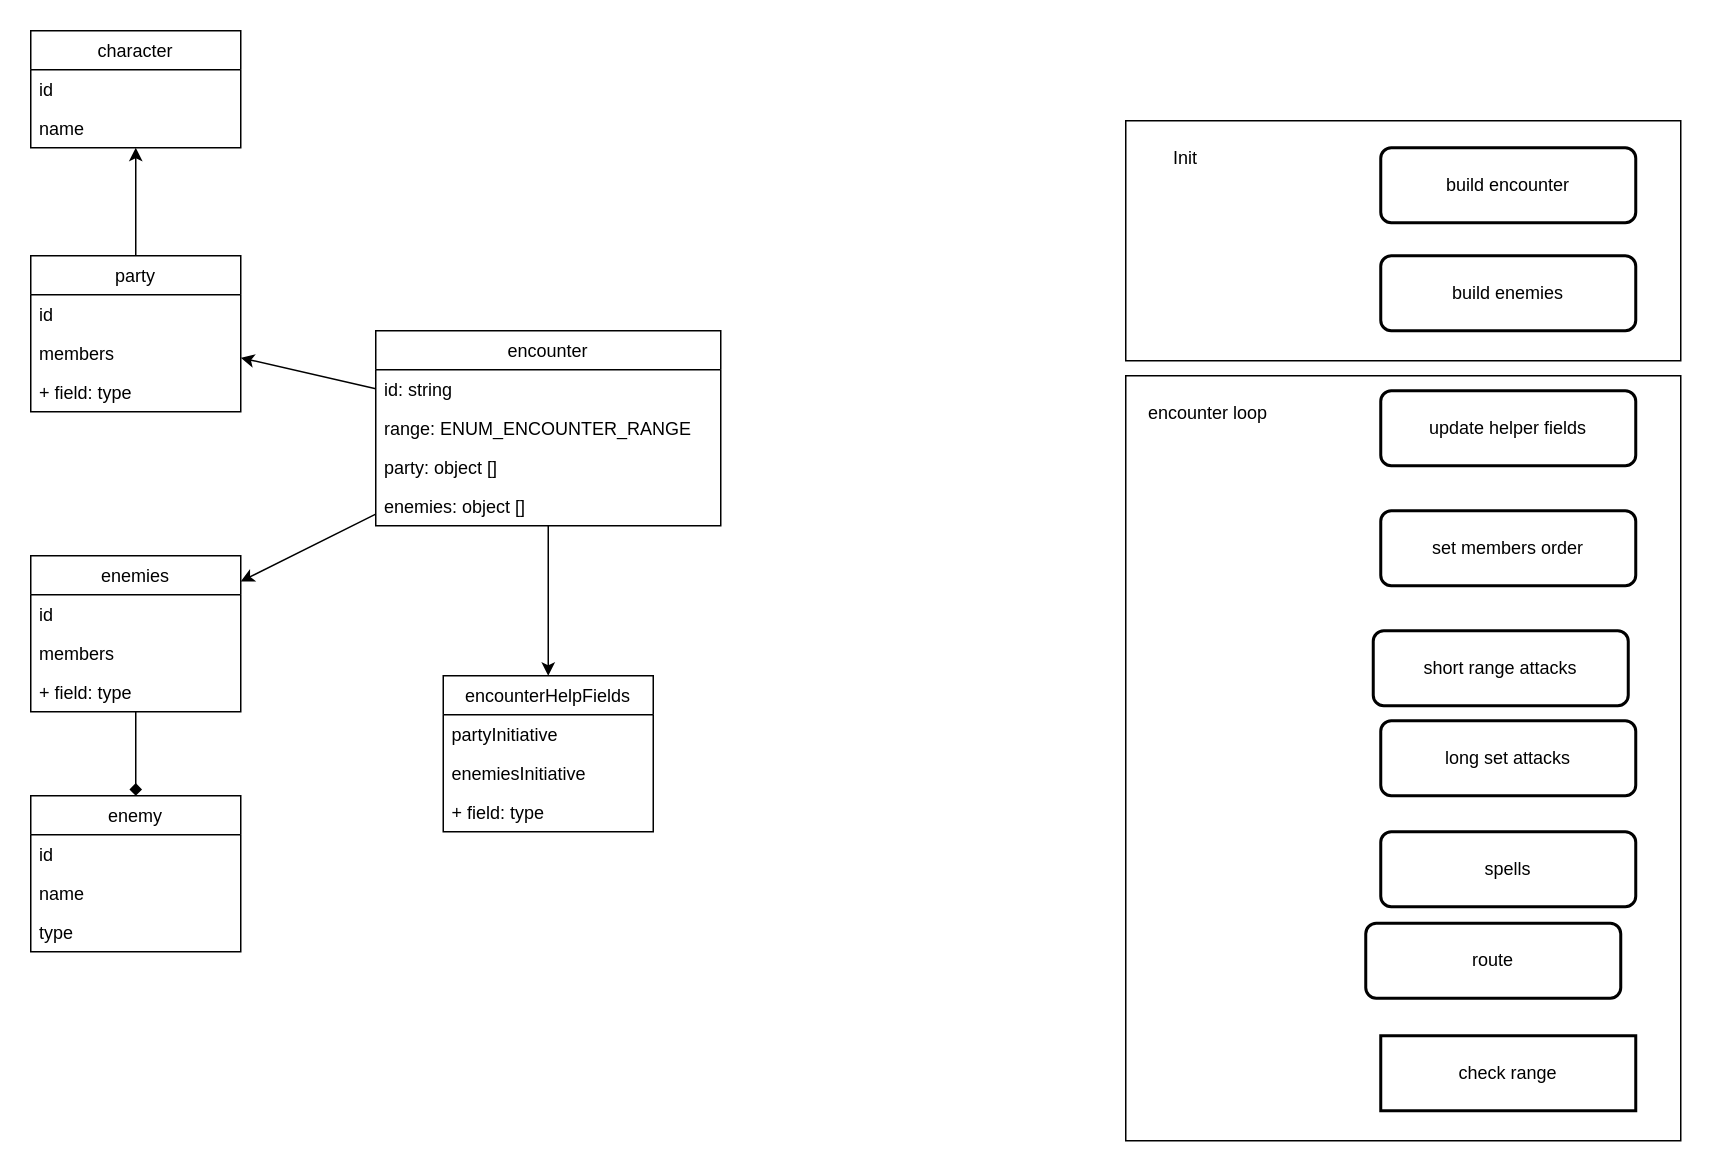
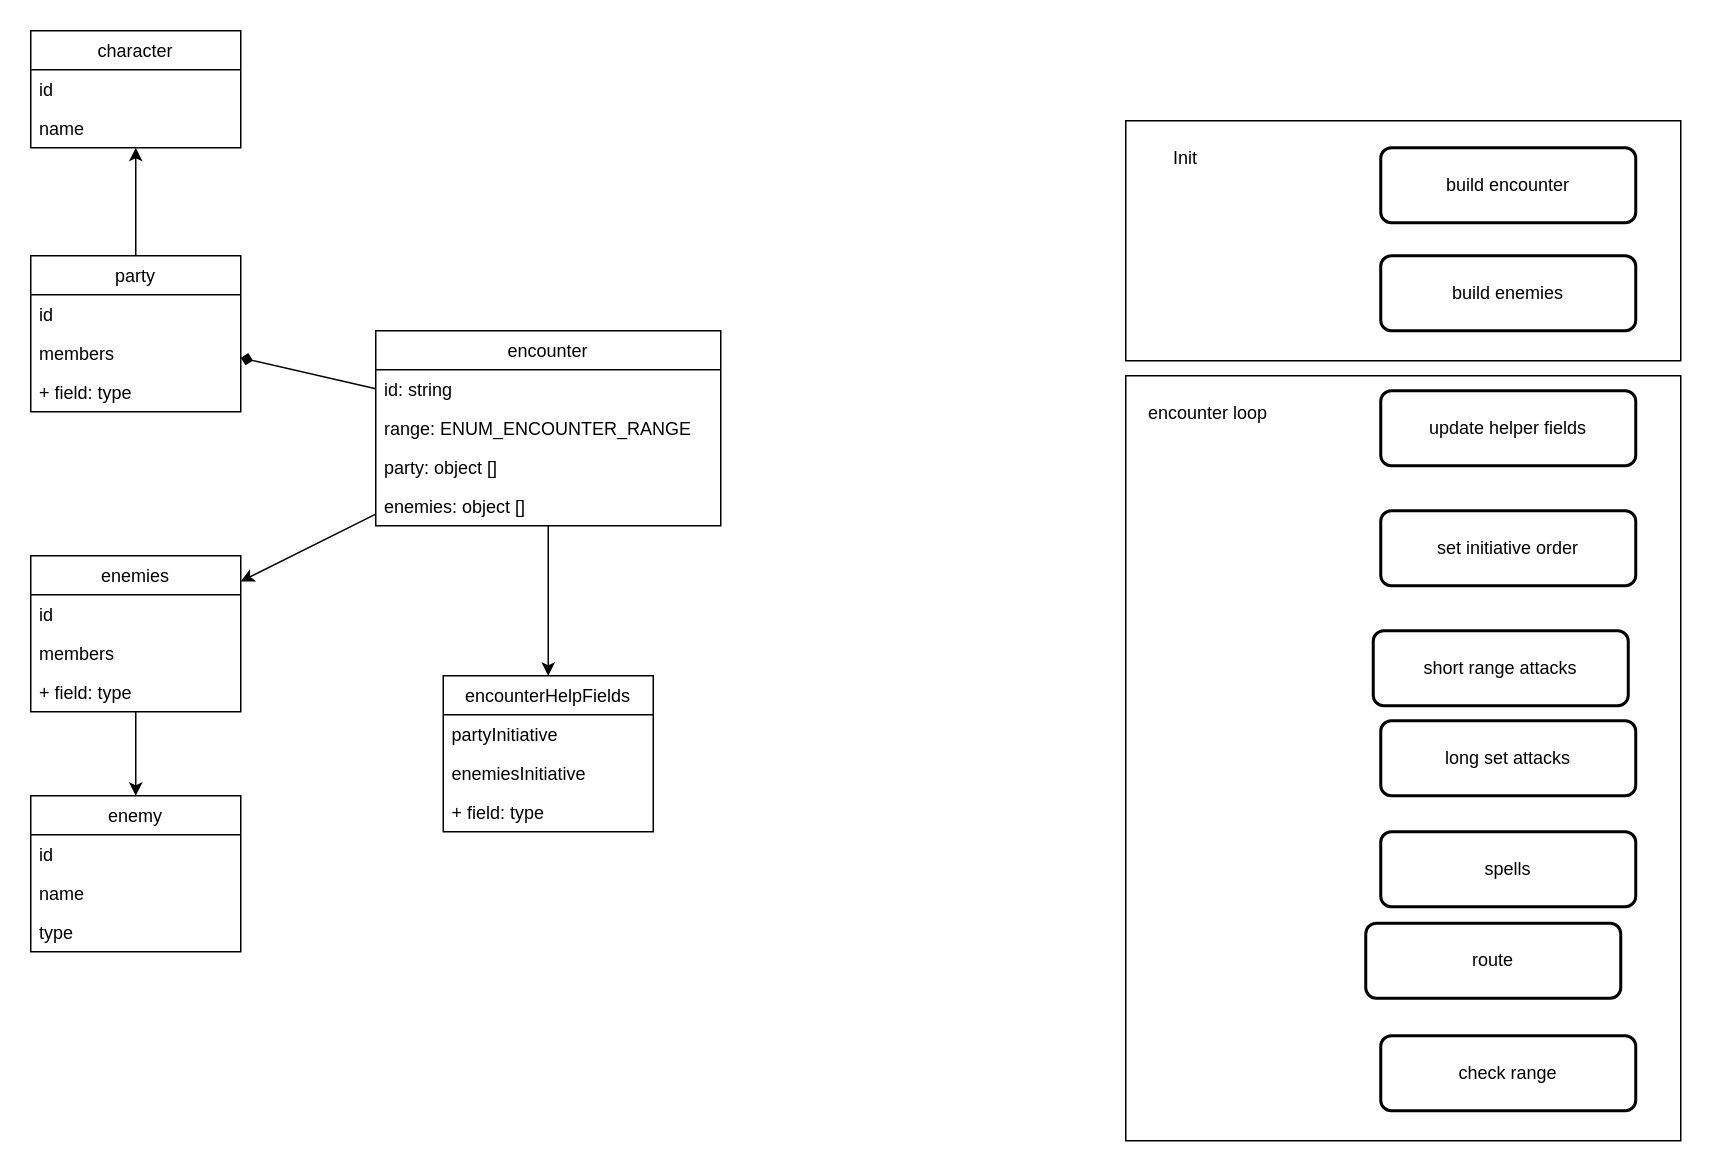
(252, 360) -> (253, 361)
(1508, 548) -> (1508, 548)
(136, 783) -> (136, 784)
(1508, 1073) -> (1508, 1073)
